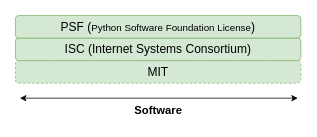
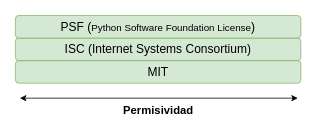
(158, 72) -> (158, 72)
(158, 109) -> (158, 109)
